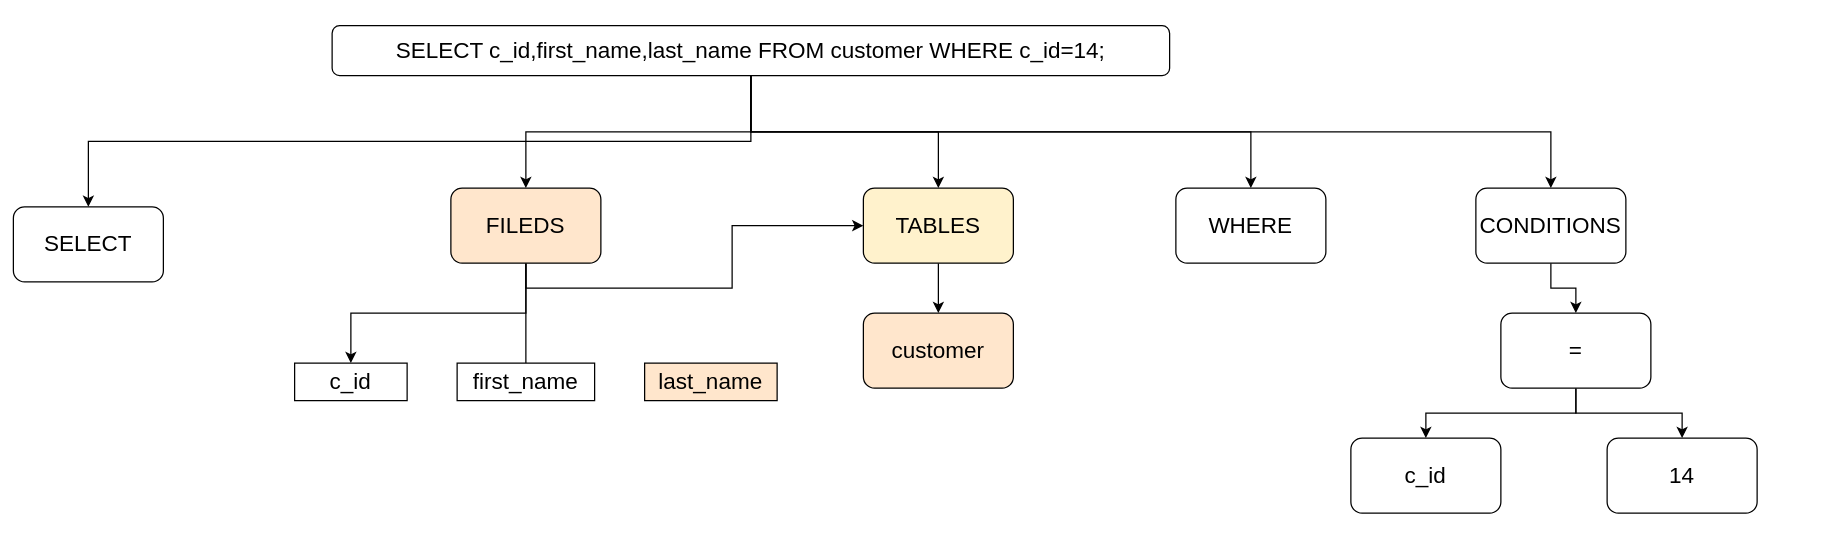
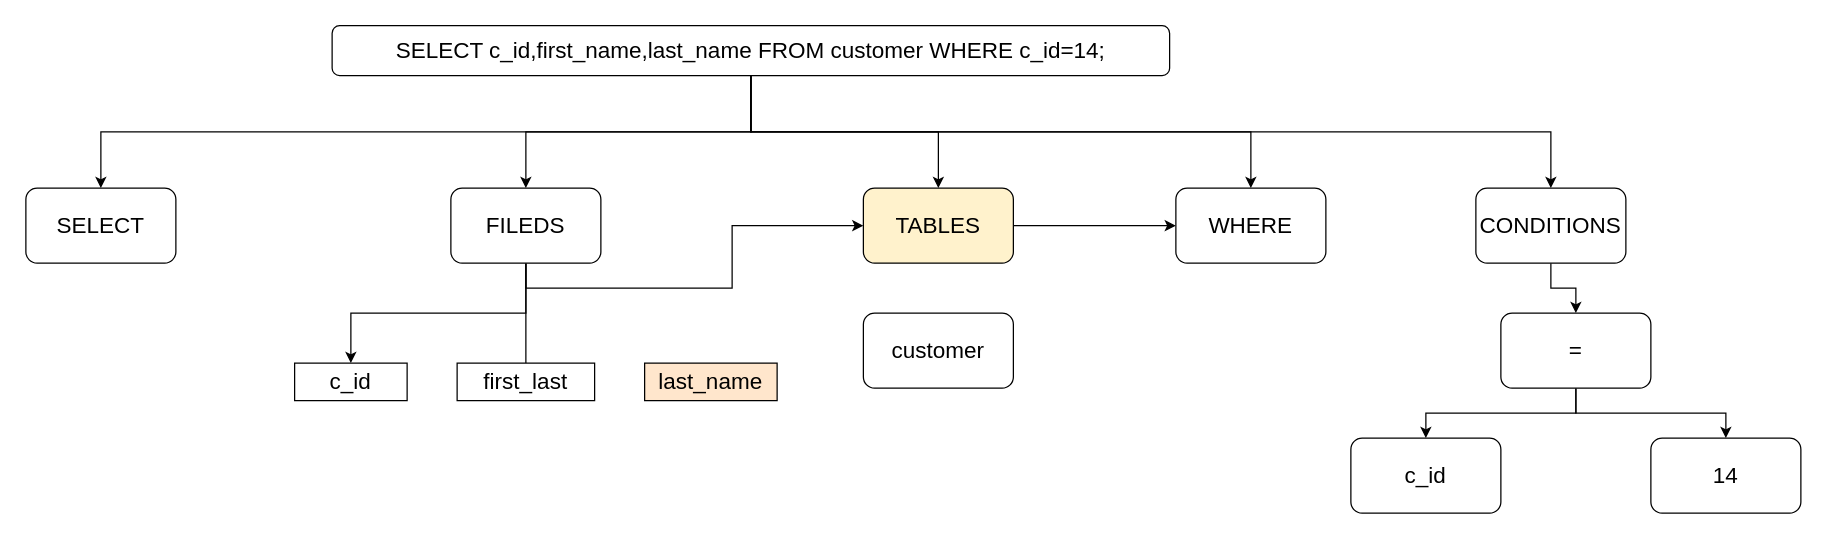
(526, 226) -> (526, 226)
(88, 244) -> (101, 226)
(938, 284) -> (1090, 226)
(938, 351) -> (938, 351)
(526, 382) -> (526, 382)
(1682, 476) -> (1726, 476)
